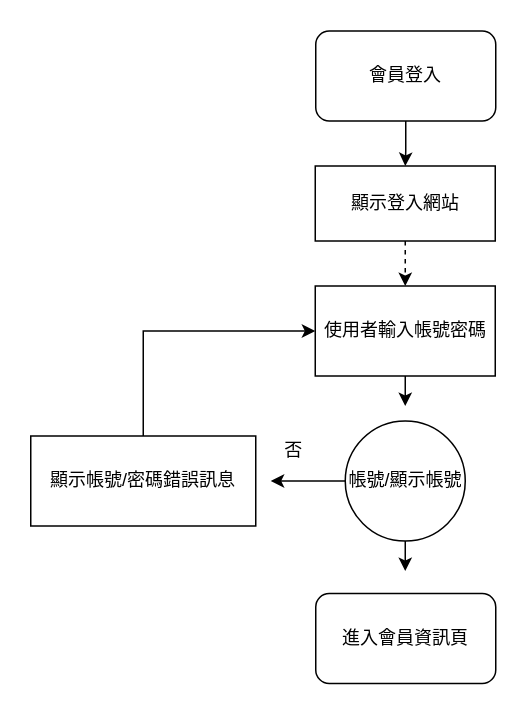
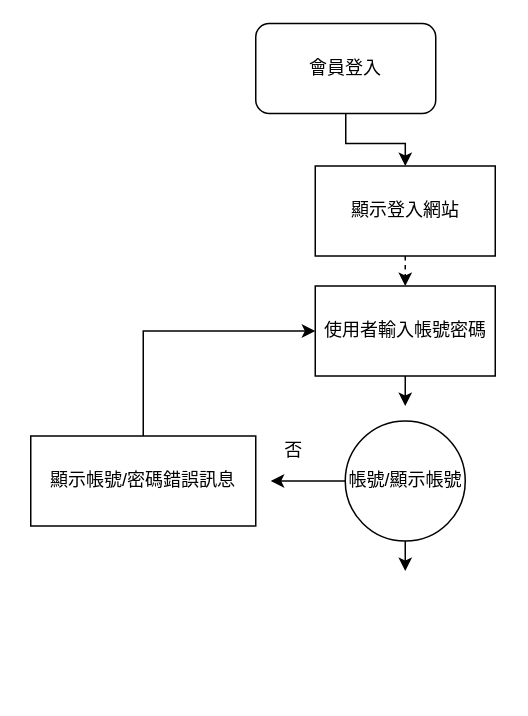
(406, 76) -> (346, 68)
(405, 203) -> (405, 211)
(406, 638) -> none
